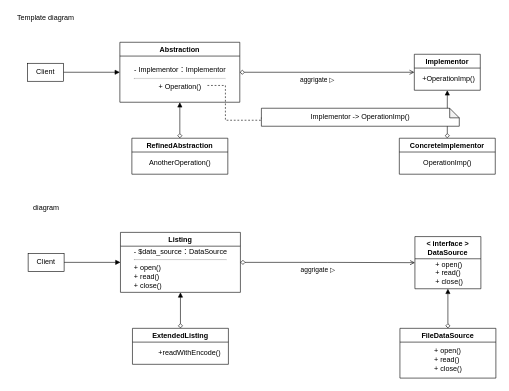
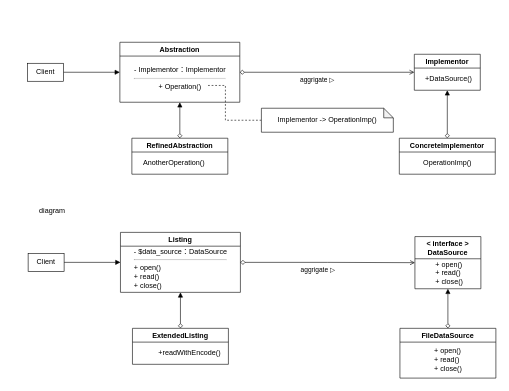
(45, 18) -> none
(449, 79) -> (449, 79)
(360, 117) -> (327, 120)
(180, 163) -> (174, 163)
(46, 209) -> (52, 212)
